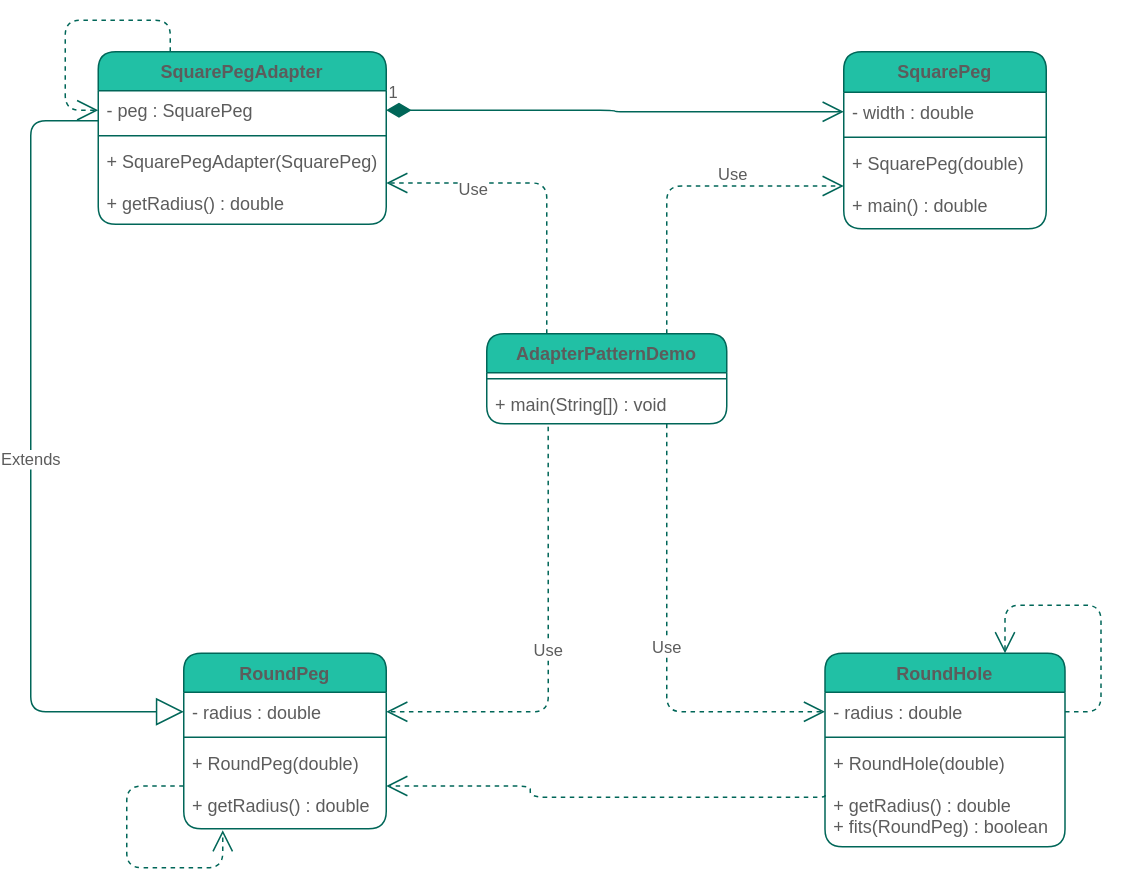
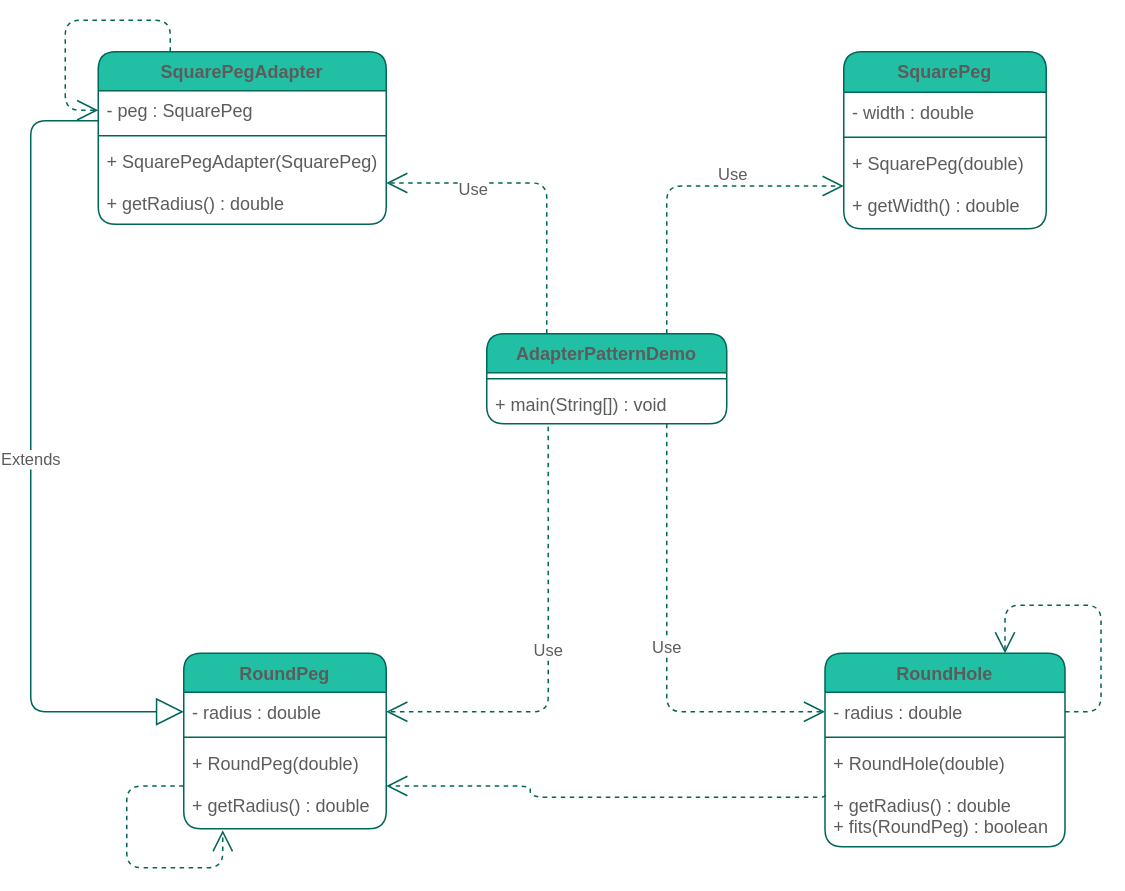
(626, 112) -> none
(945, 164) -> (945, 164)
